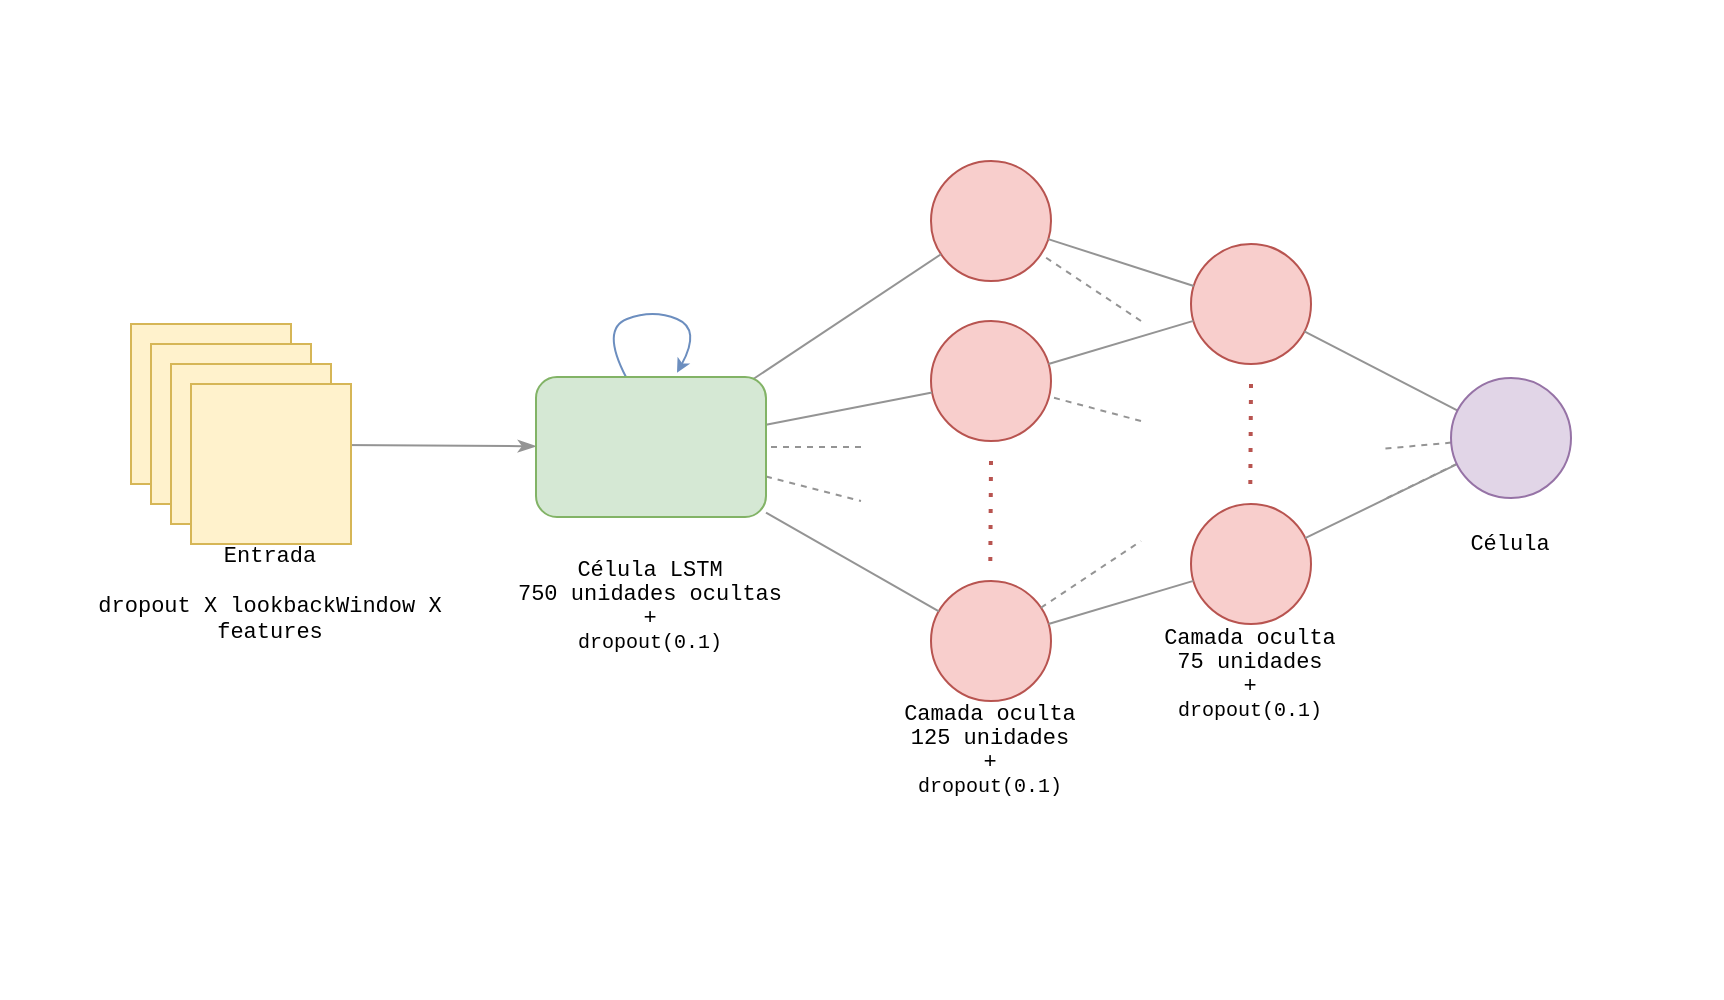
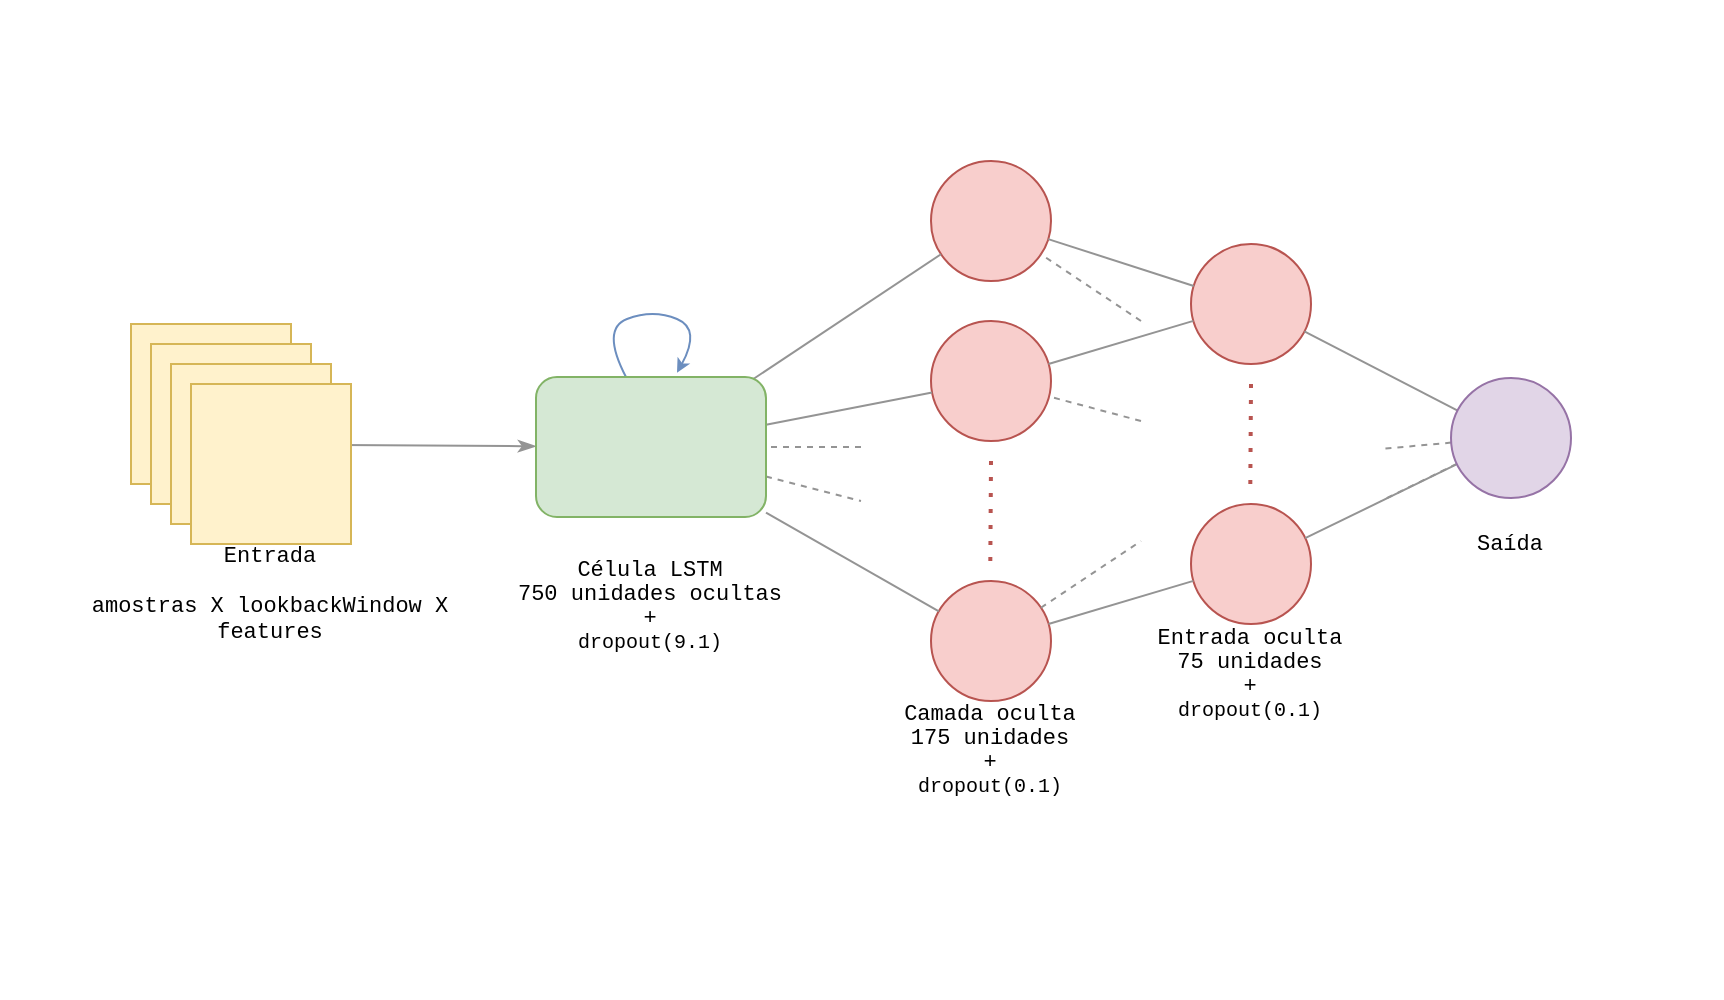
(1511, 545) -> (1511, 545)
(271, 595) -> (271, 595)
(651, 607) -> (651, 607)
(1251, 675) -> (1251, 675)
(991, 751) -> (991, 751)
